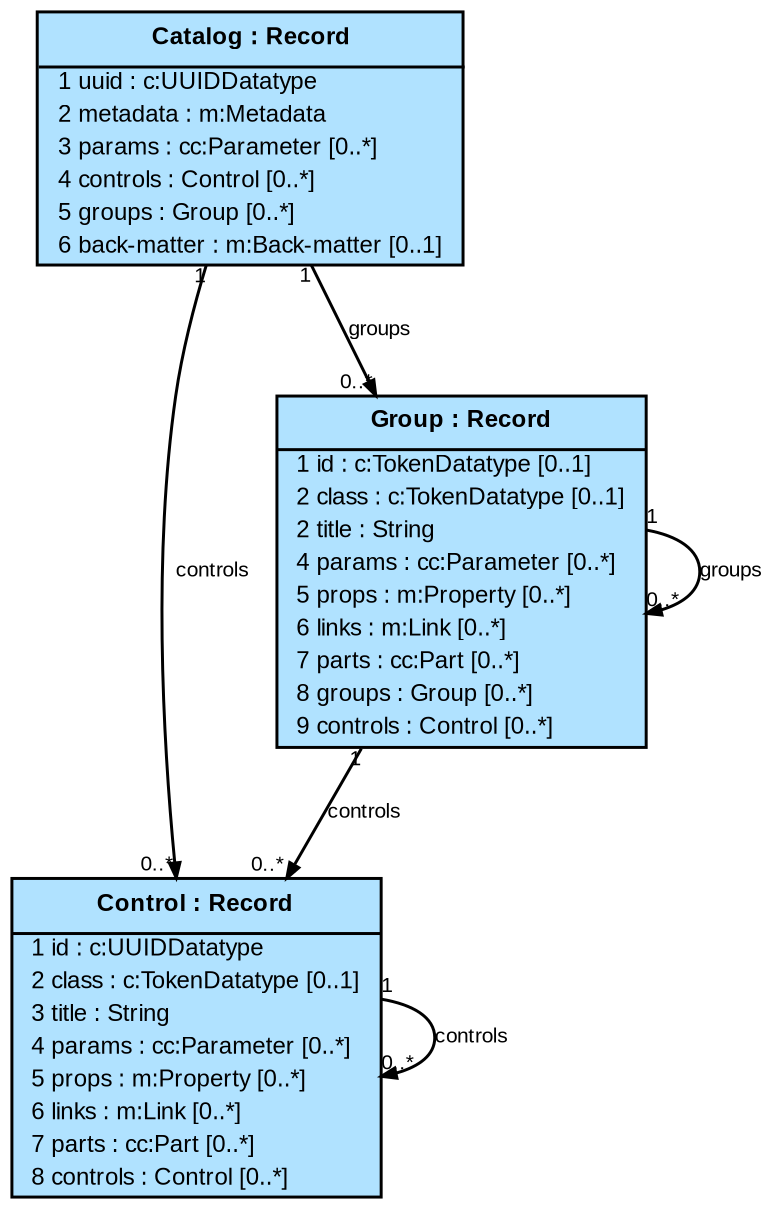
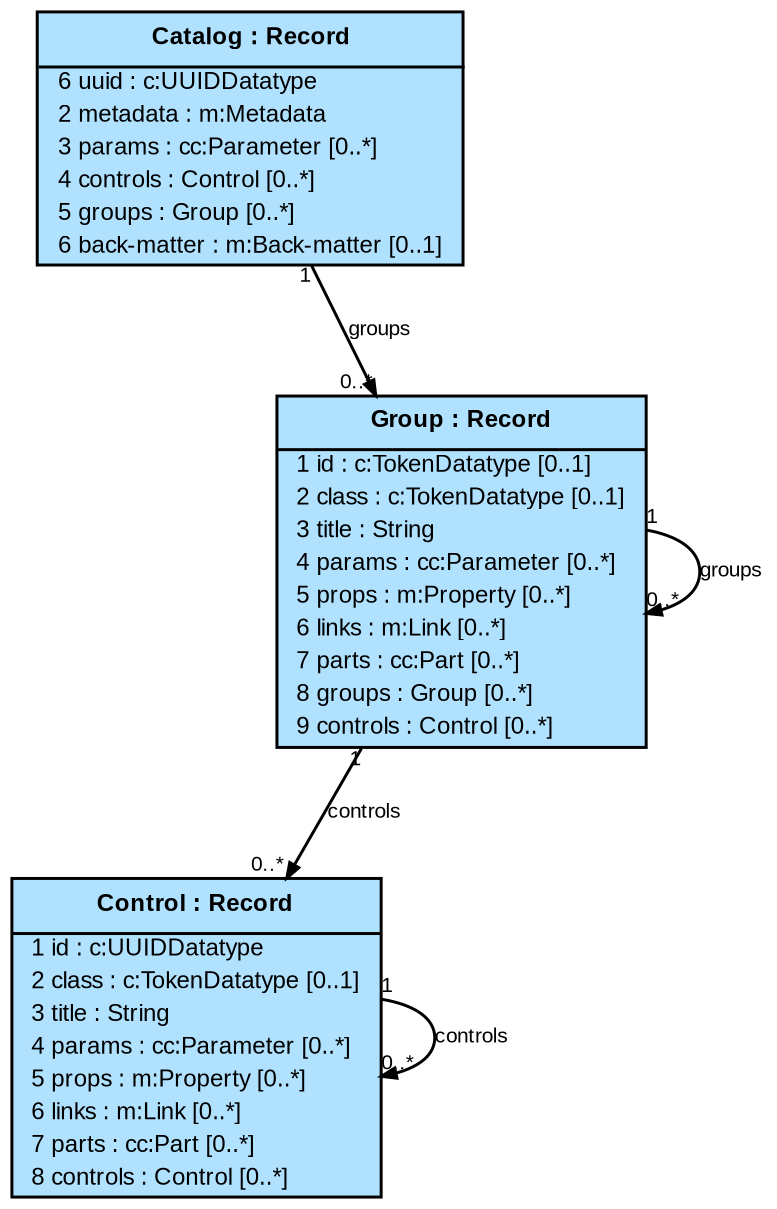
(189, 82) -> (189, 82)
(366, 530) -> (366, 530)
(163, 562) -> none
